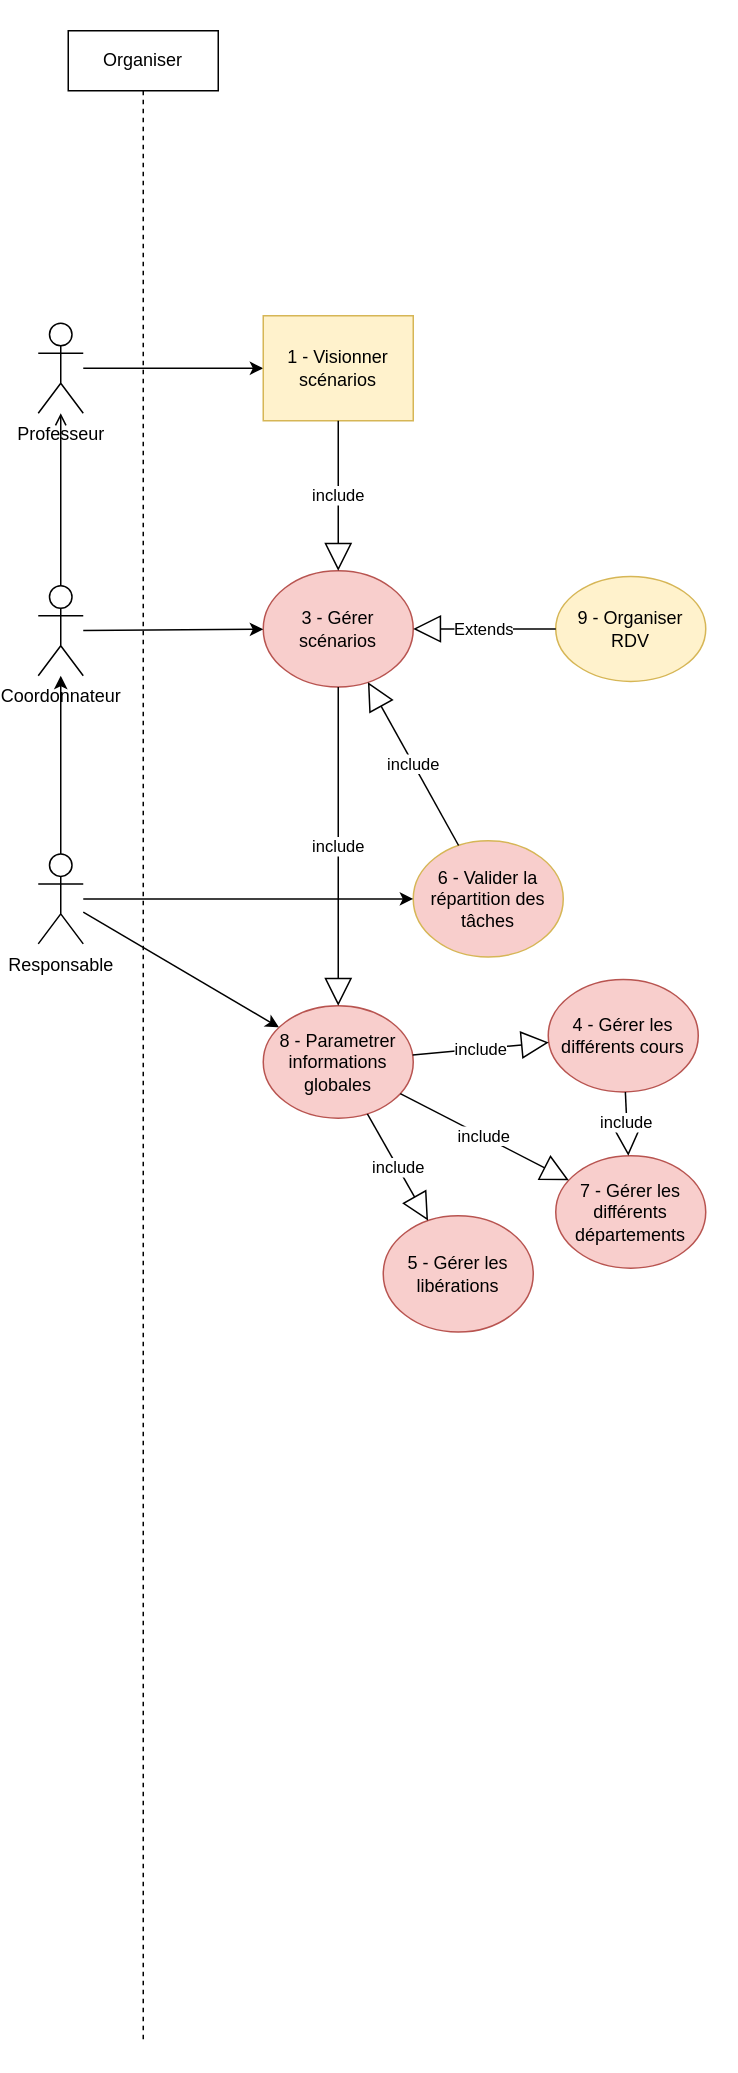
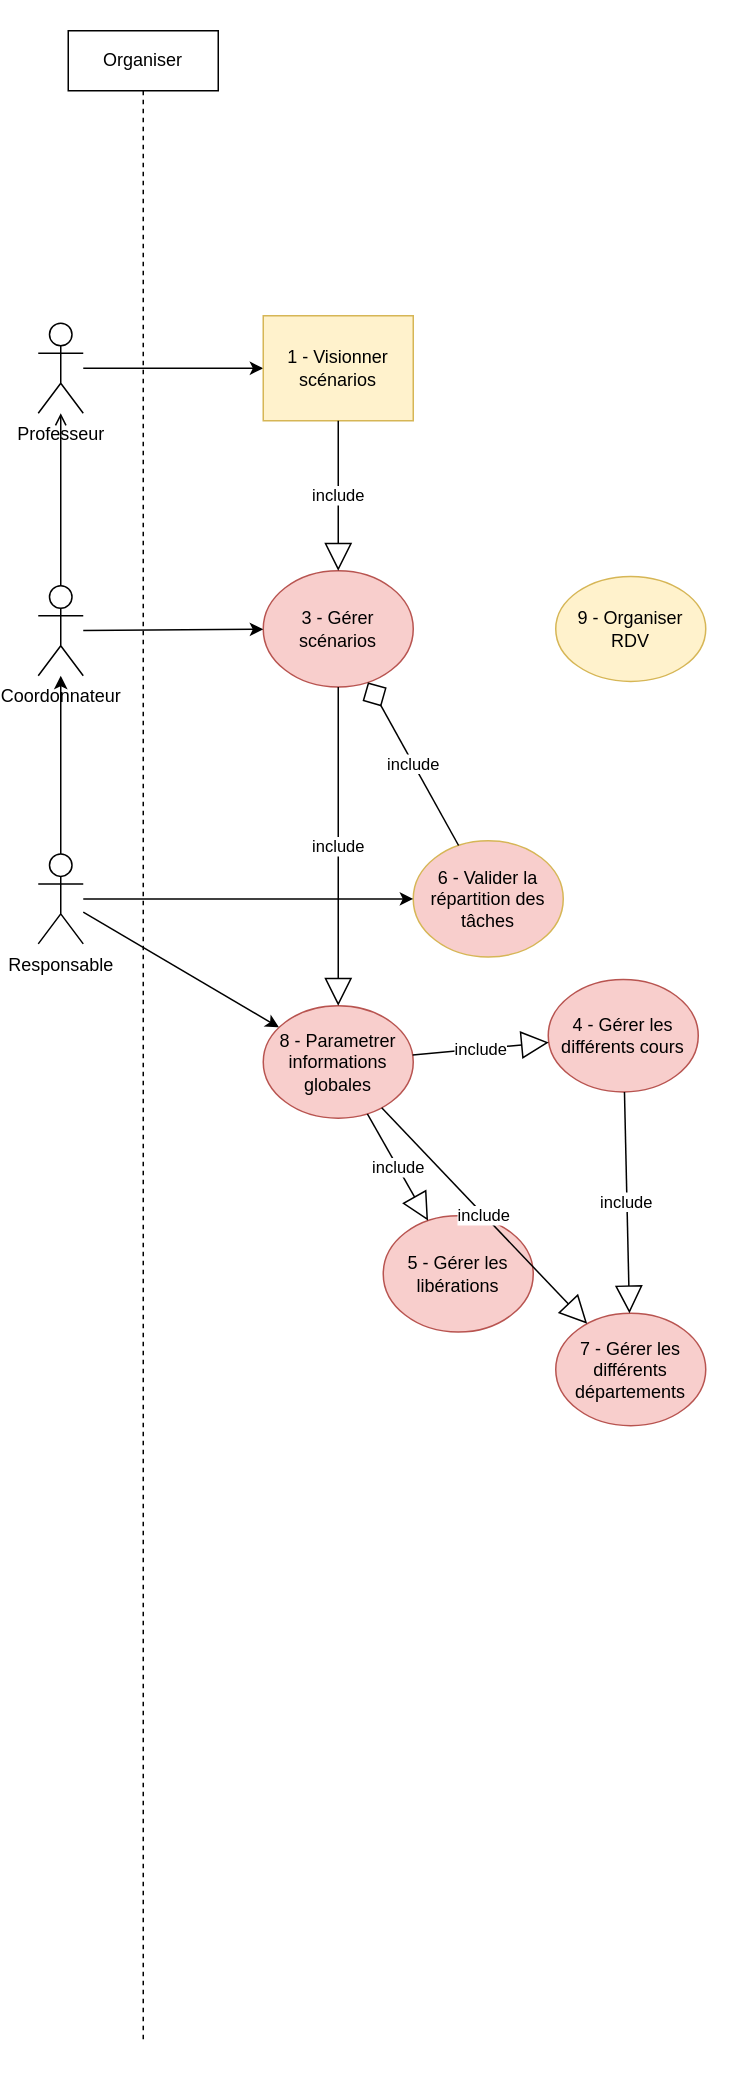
(499, 629) -> none
(382, 707) -> (381, 706)
(631, 1212) -> (631, 1370)
